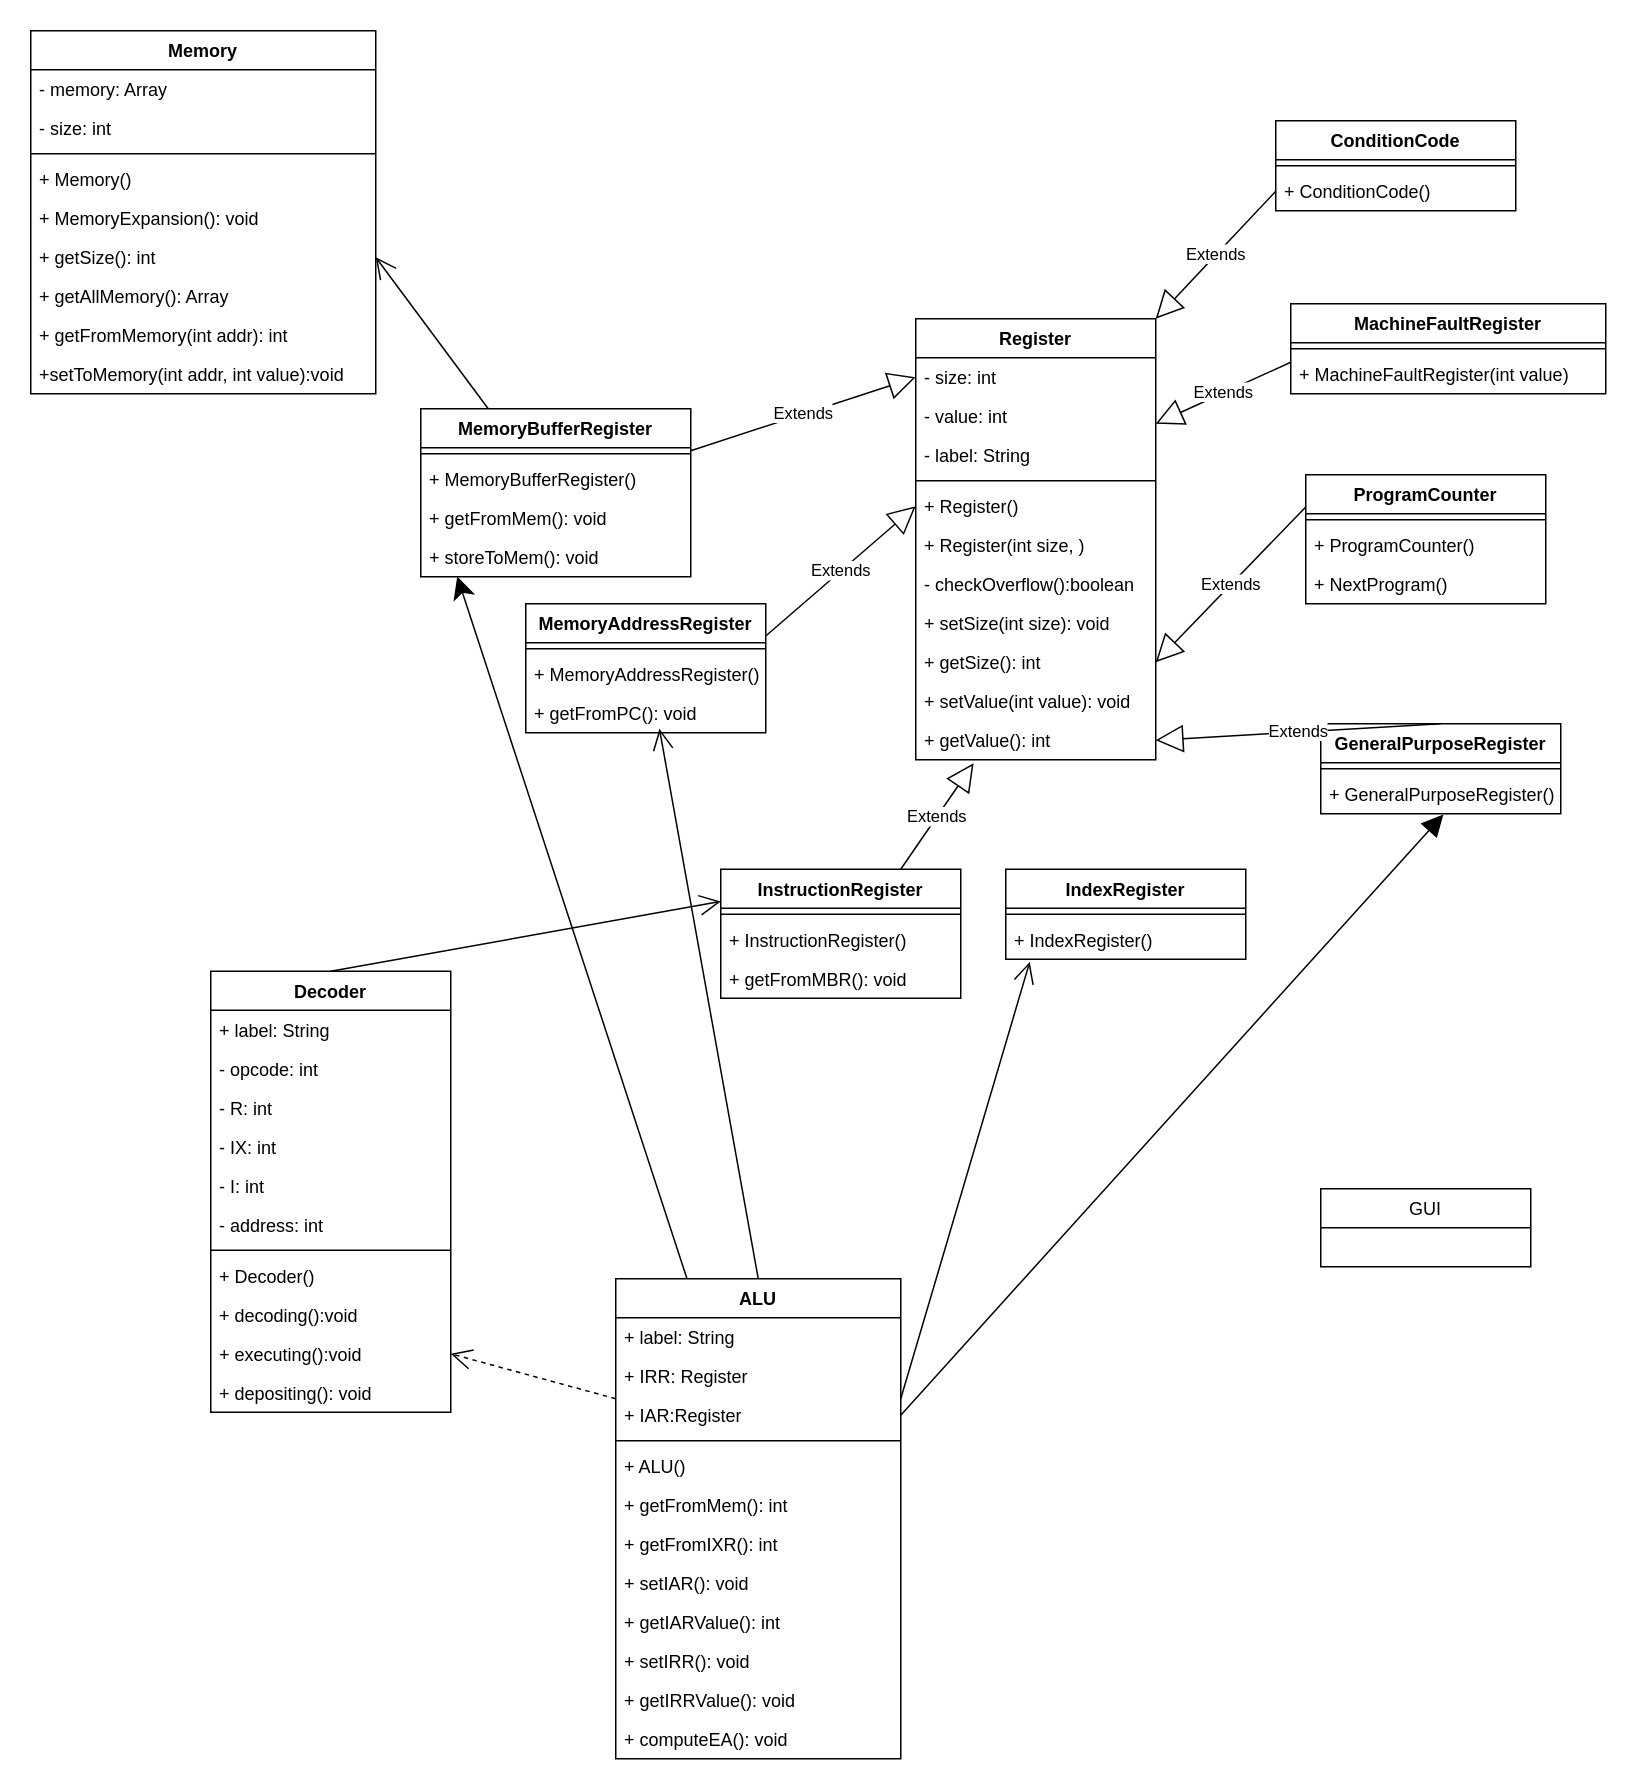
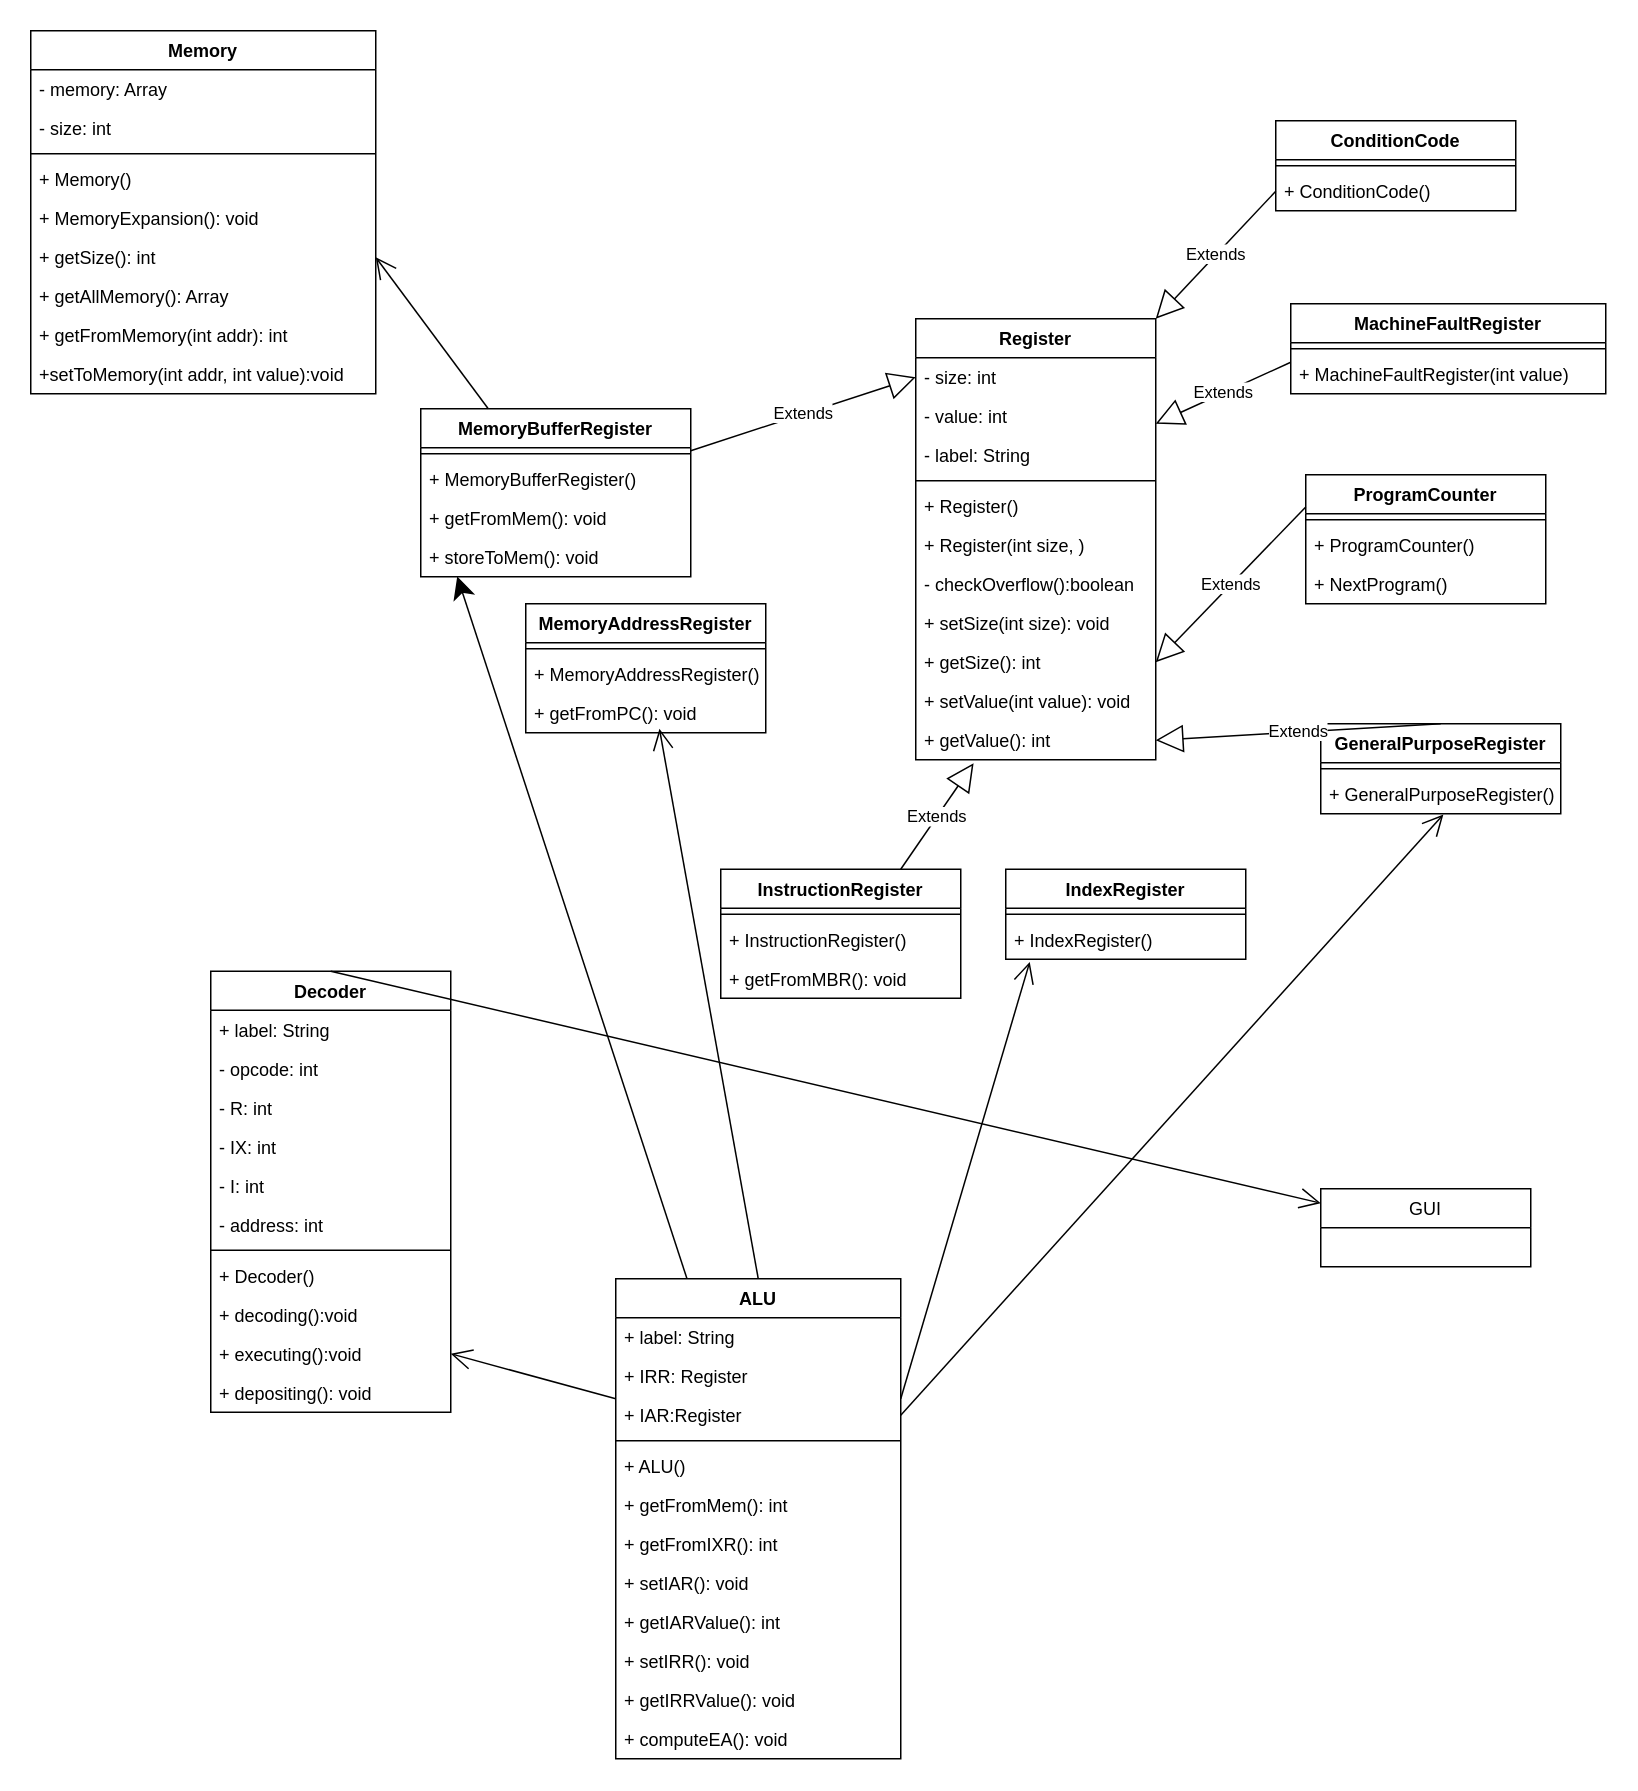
(830, 580) -> none
(1429, 831) -> (1434, 825)
(524, 937) -> (824, 1087)
(534, 1377) -> (534, 1377)
